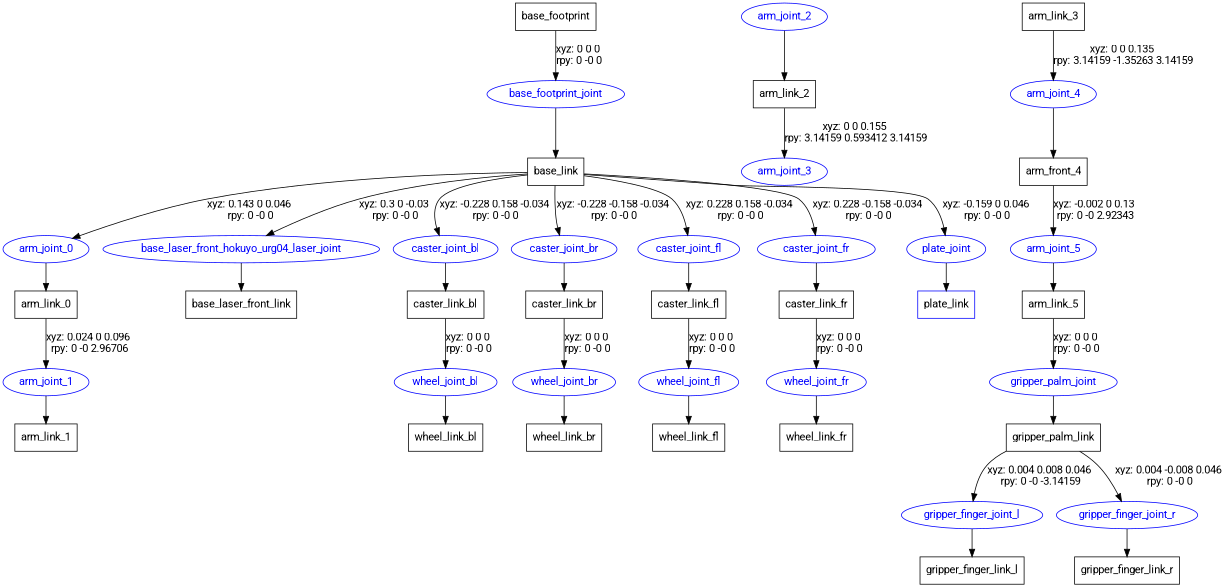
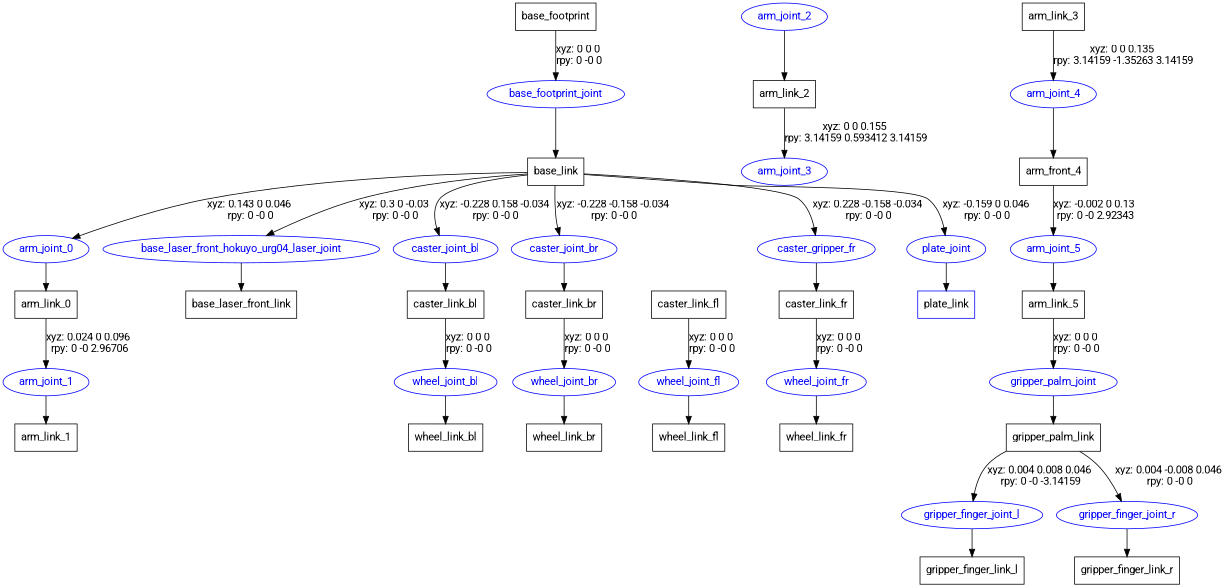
(689, 249) -> none
(816, 249) -> (816, 249)
